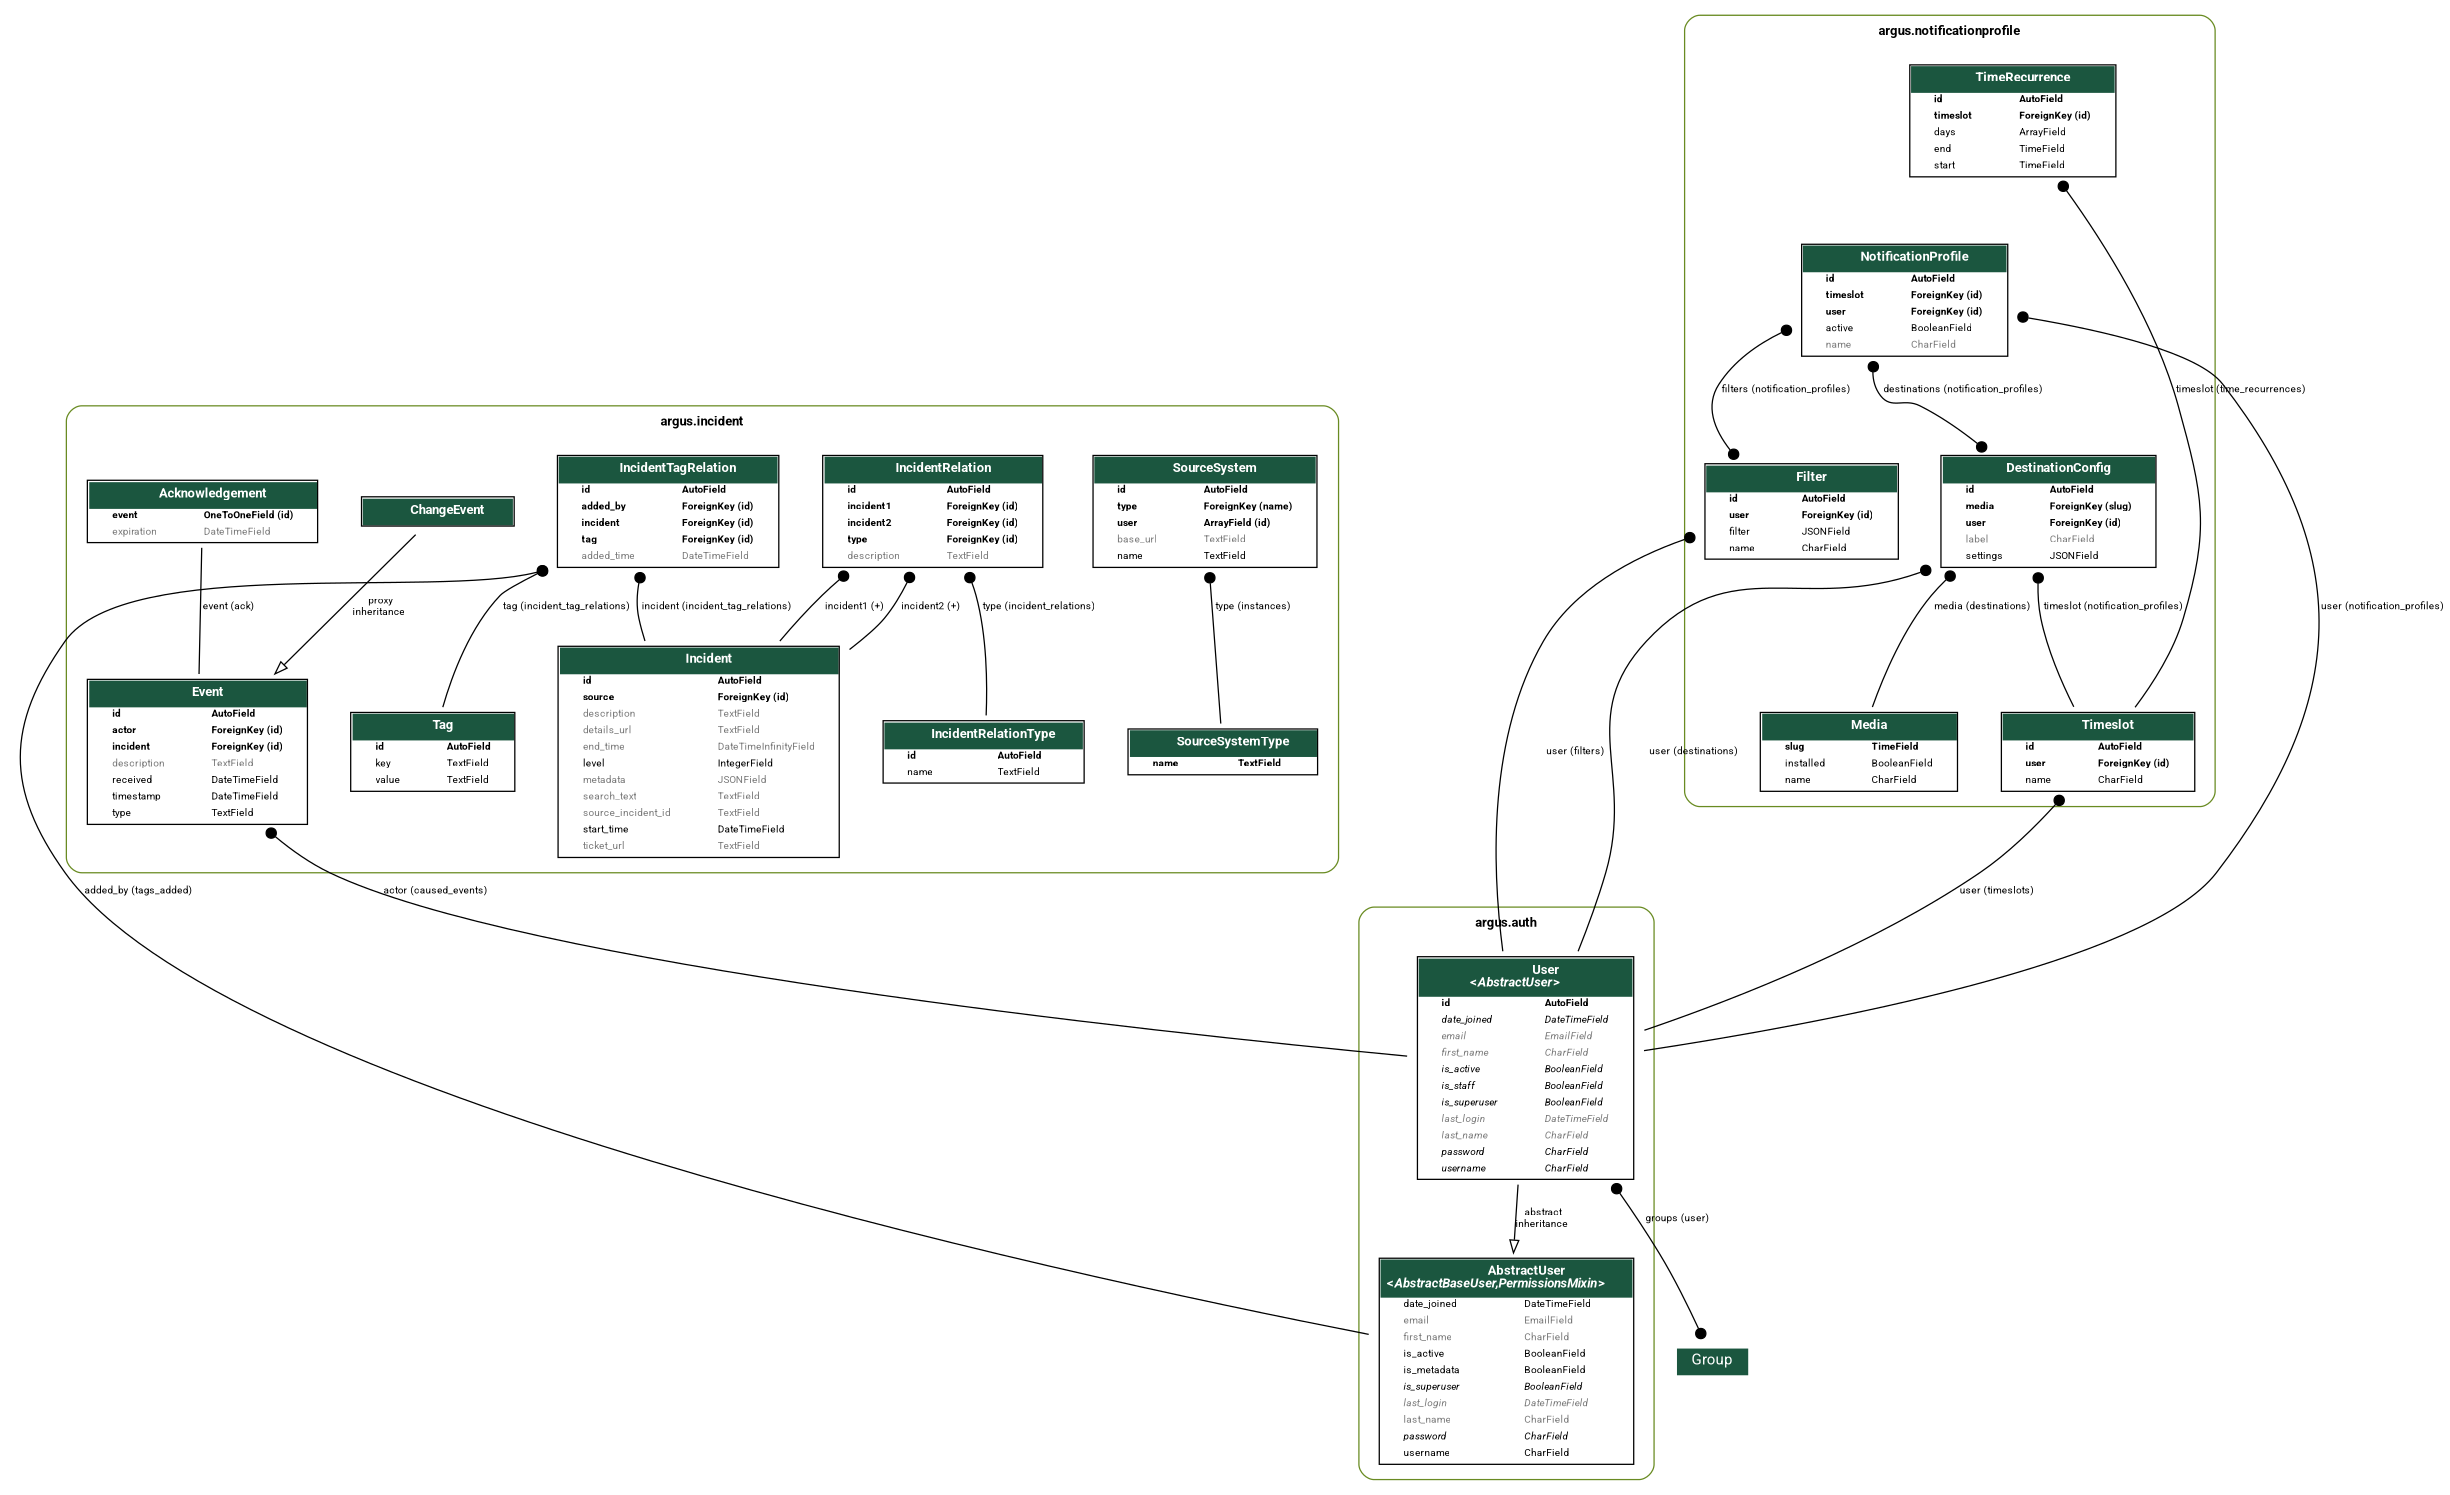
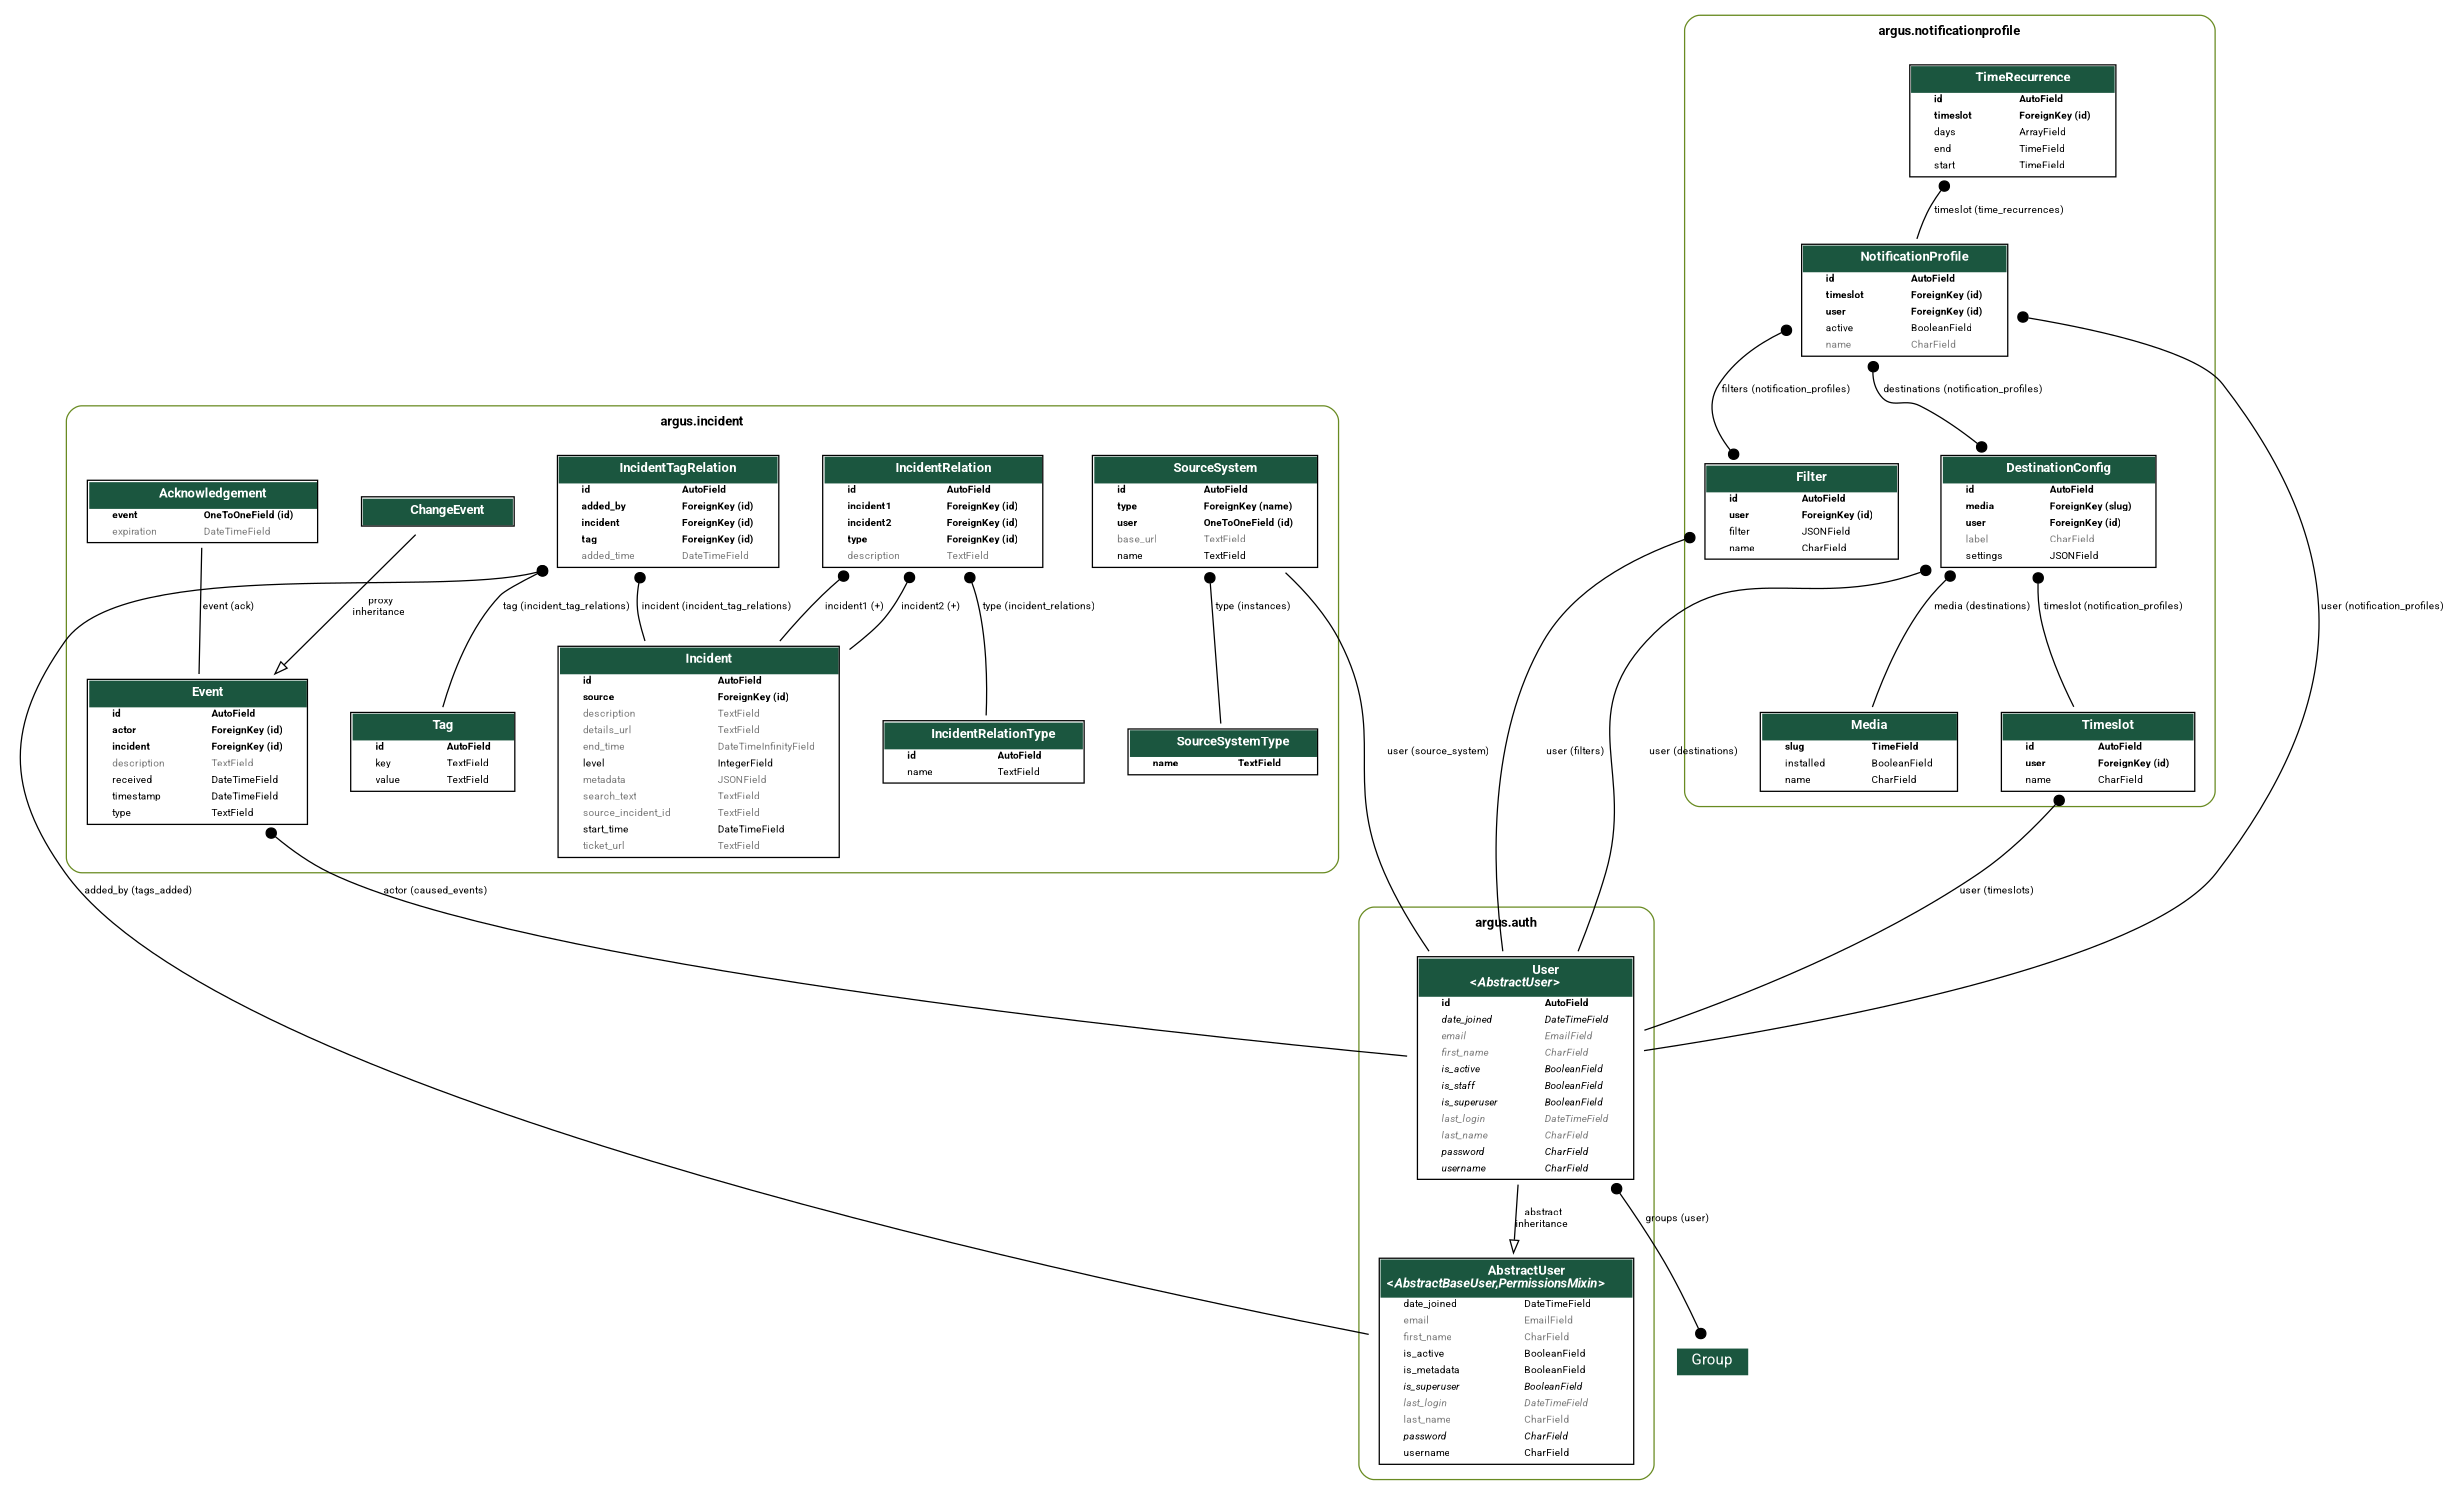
(2188, 442) -> (1927, 214)
(1237, 523) -> (1249, 523)
none -> (1364, 758)
